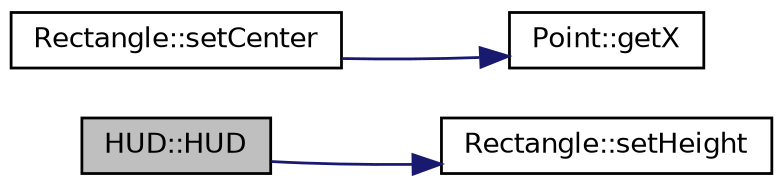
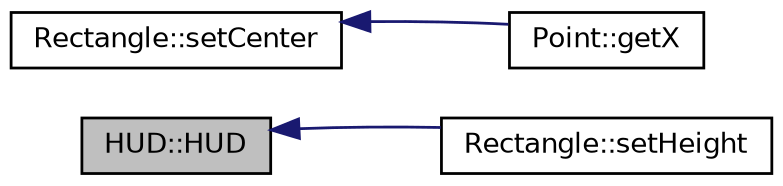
(411, 59) -> (439, 22)
(342, 164) -> (370, 127)
